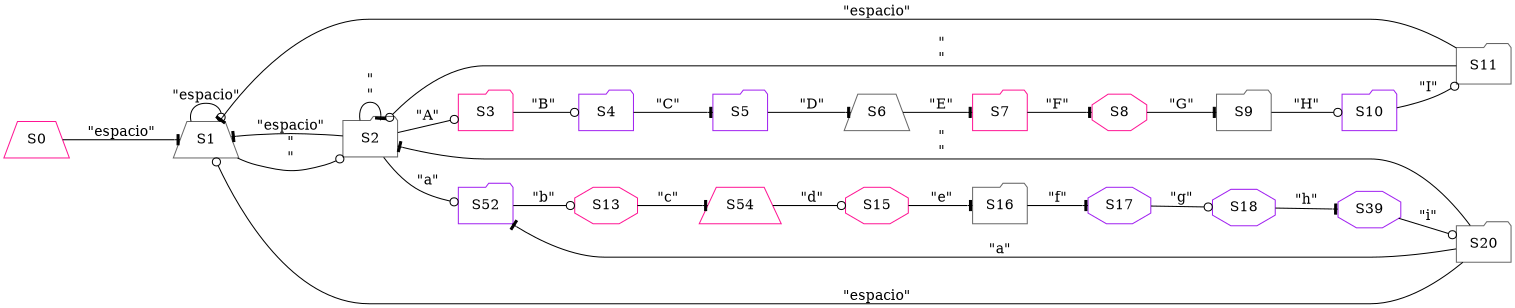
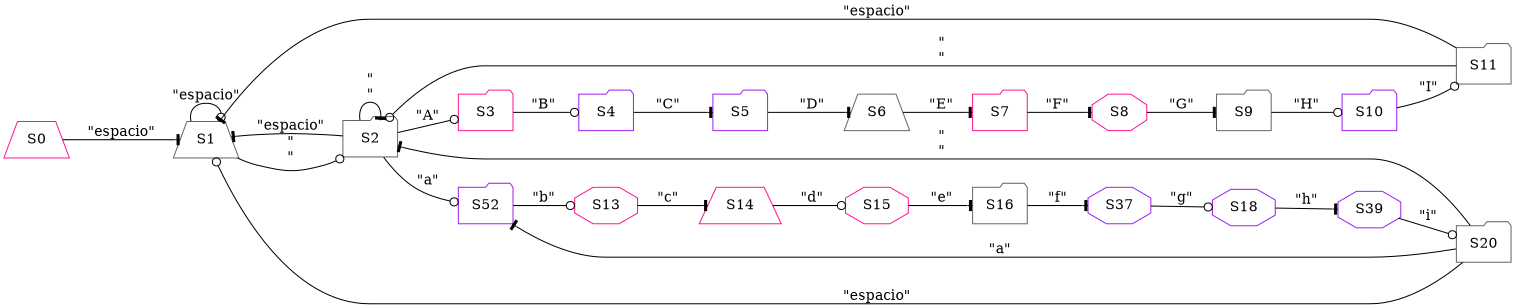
(740, 206) -> (740, 206)
(1119, 206) -> (1119, 206)
